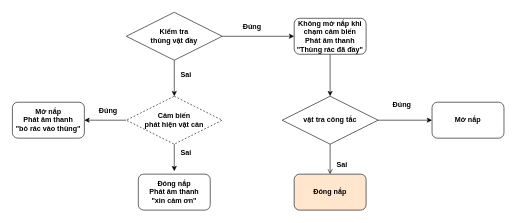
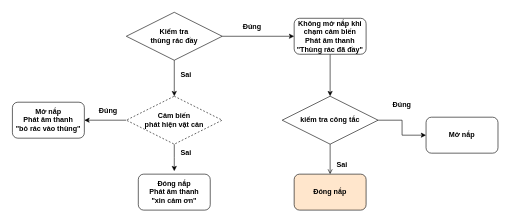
(174, 36) -> (174, 36)
(330, 120) -> (330, 120)
(468, 120) -> (462, 135)
